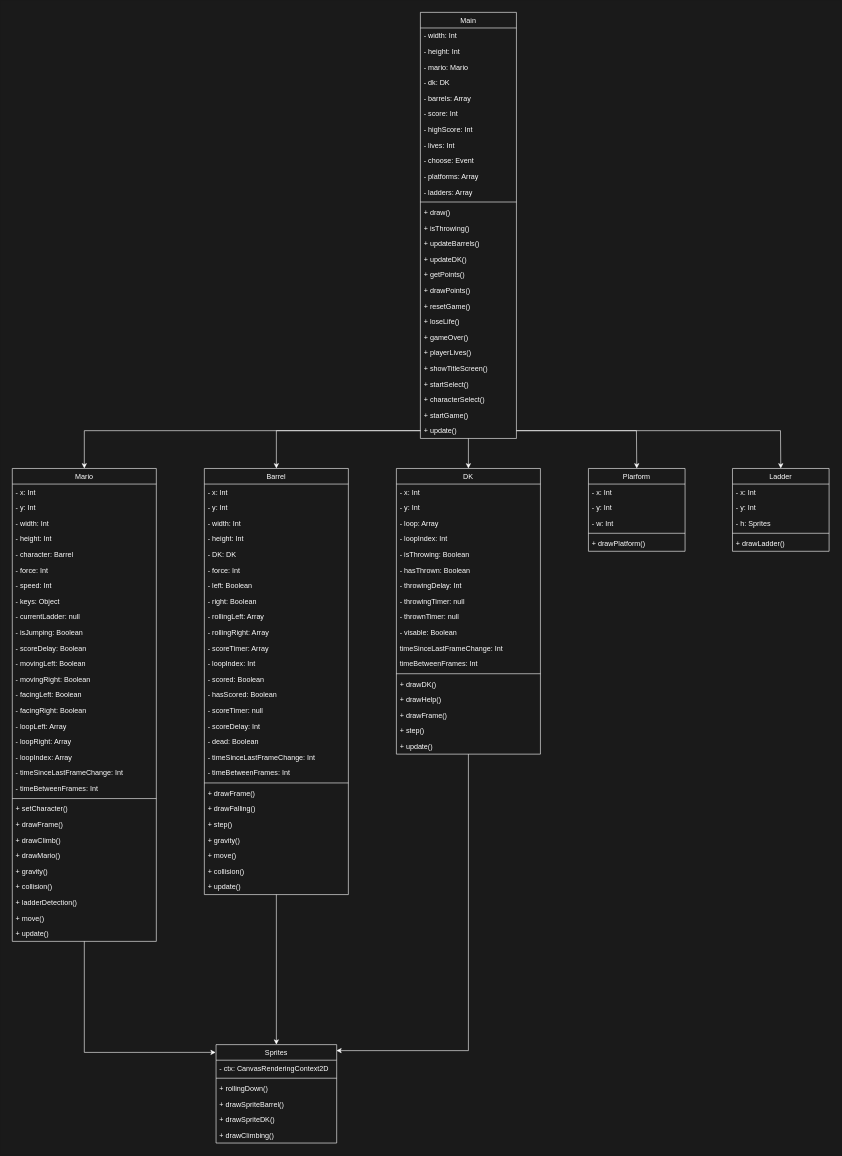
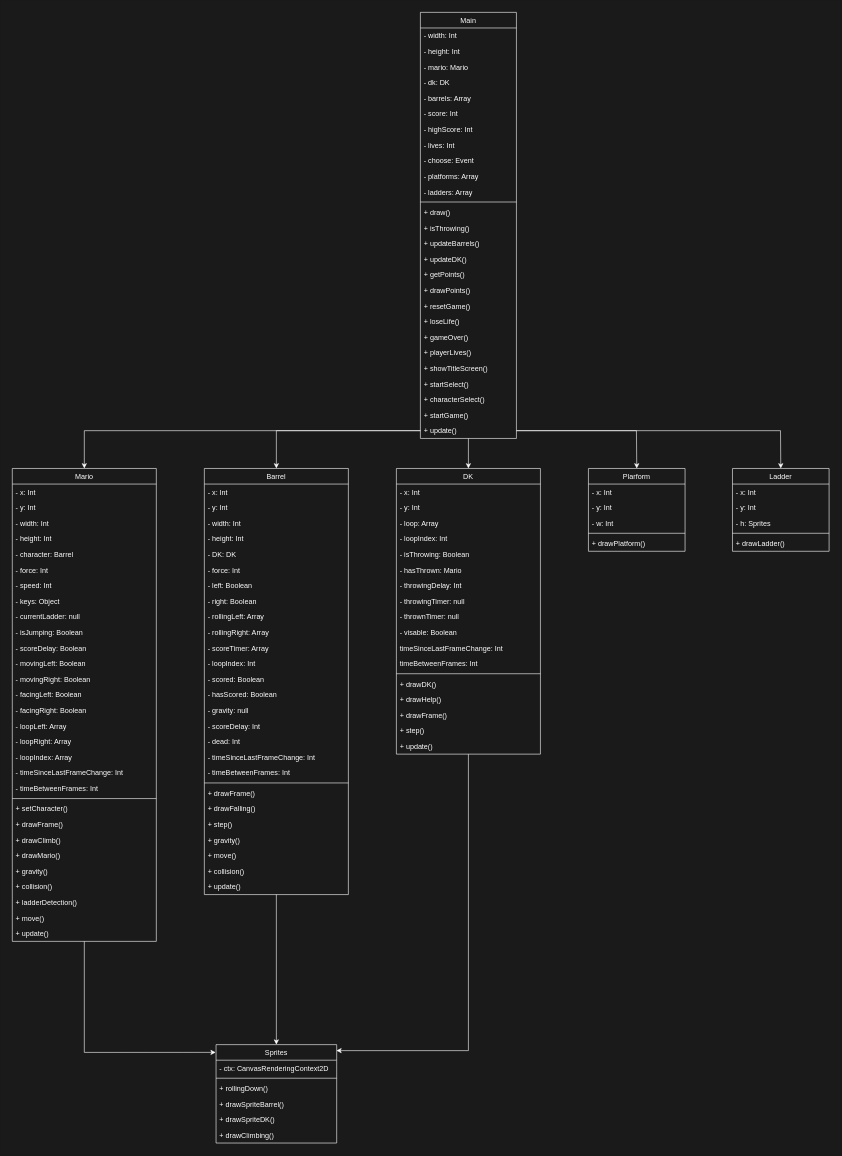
(436, 570) -> (432, 570)
(238, 710) -> (232, 710)
(234, 742) -> (227, 742)
